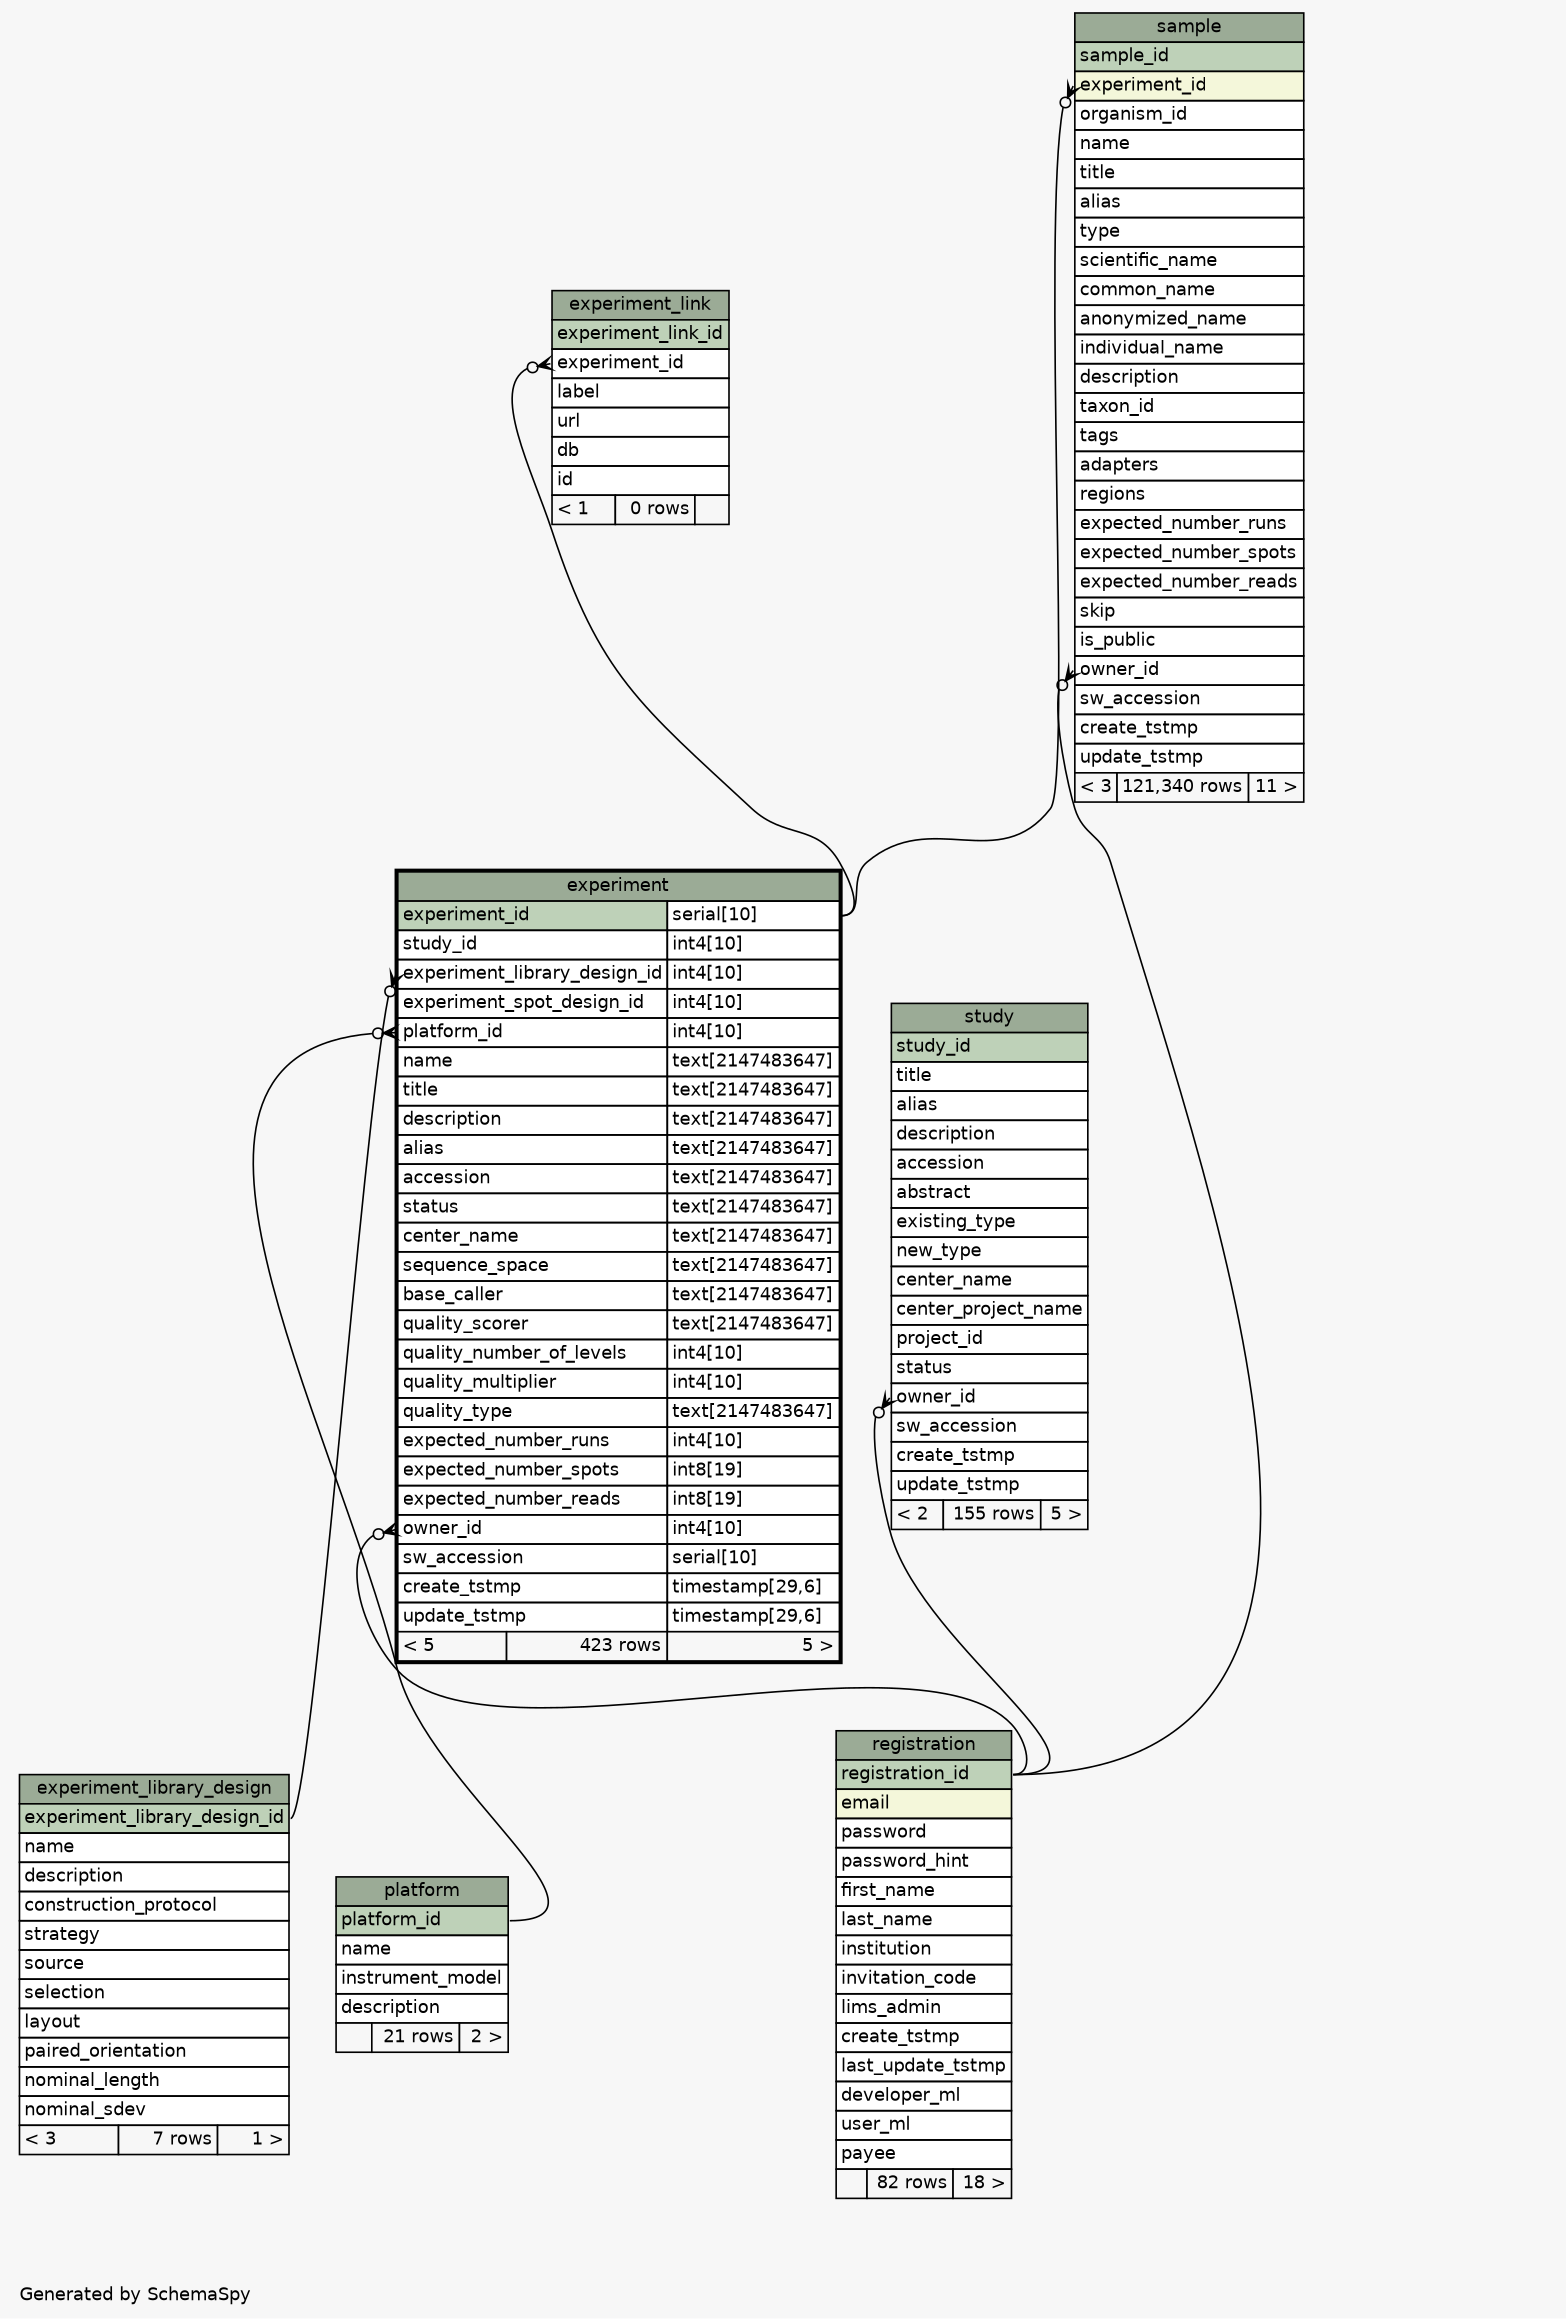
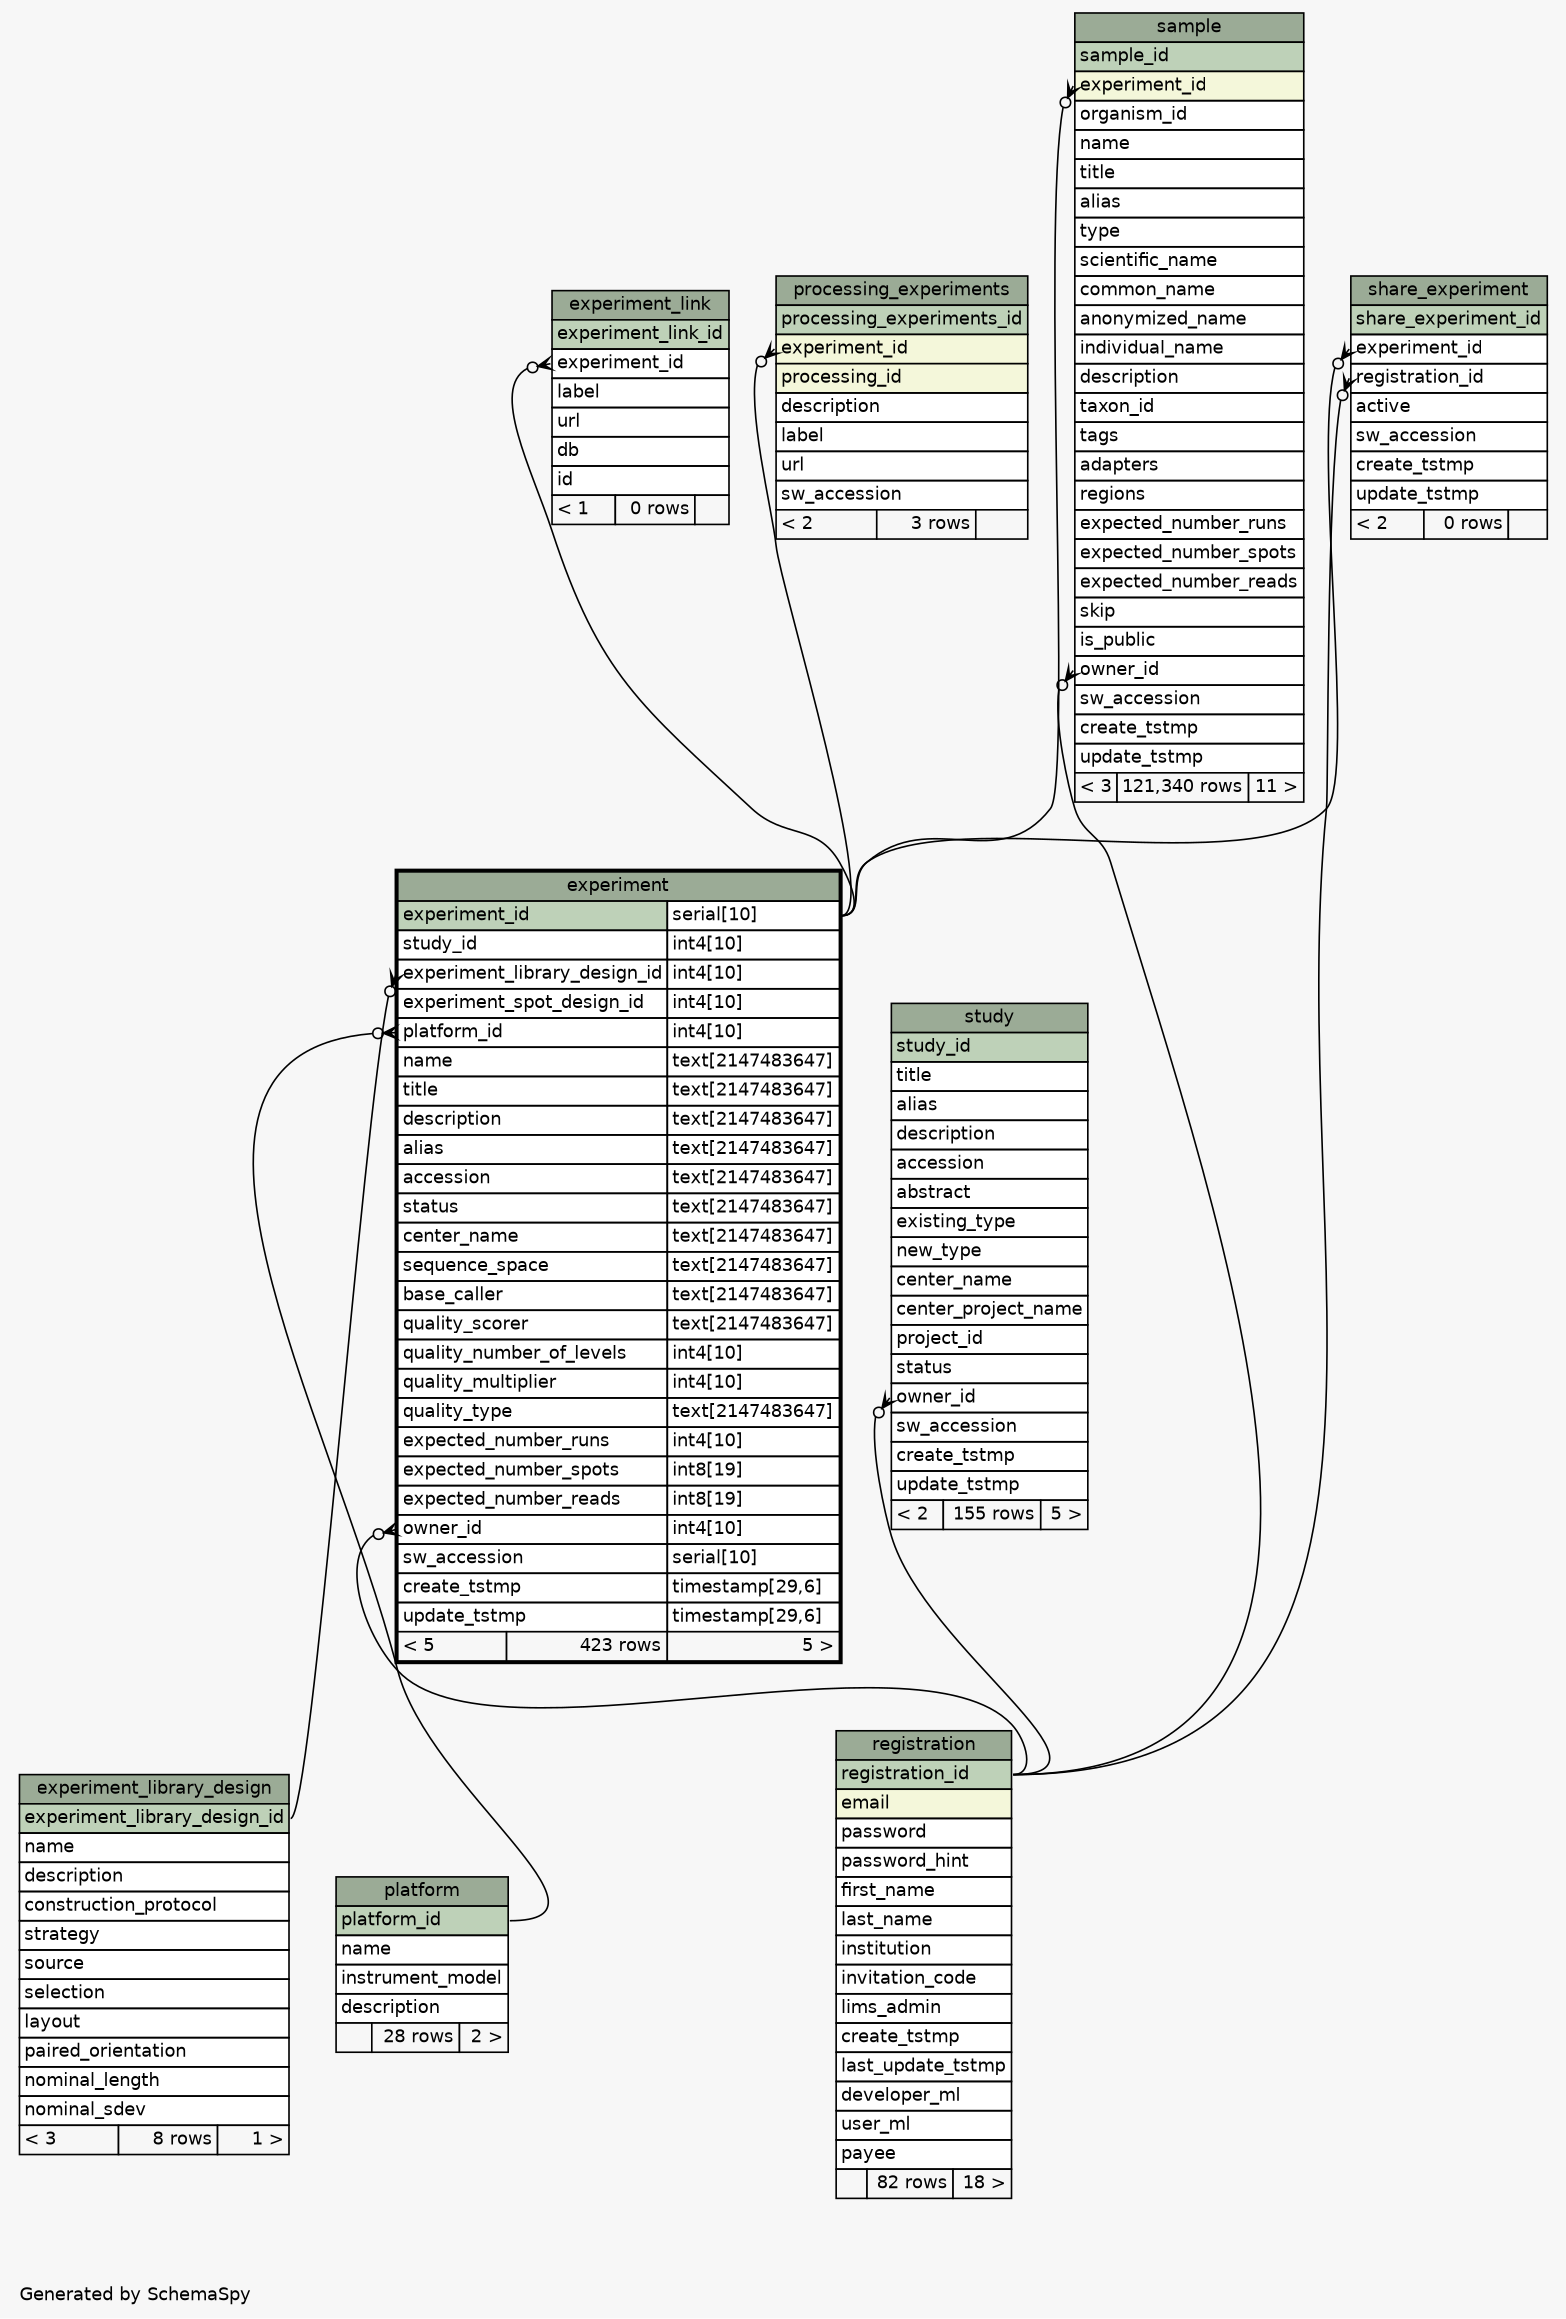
none -> (901, 408)
none -> (1448, 408)
(419, 2037) -> (419, 2037)
(183, 2139) -> (183, 2139)
